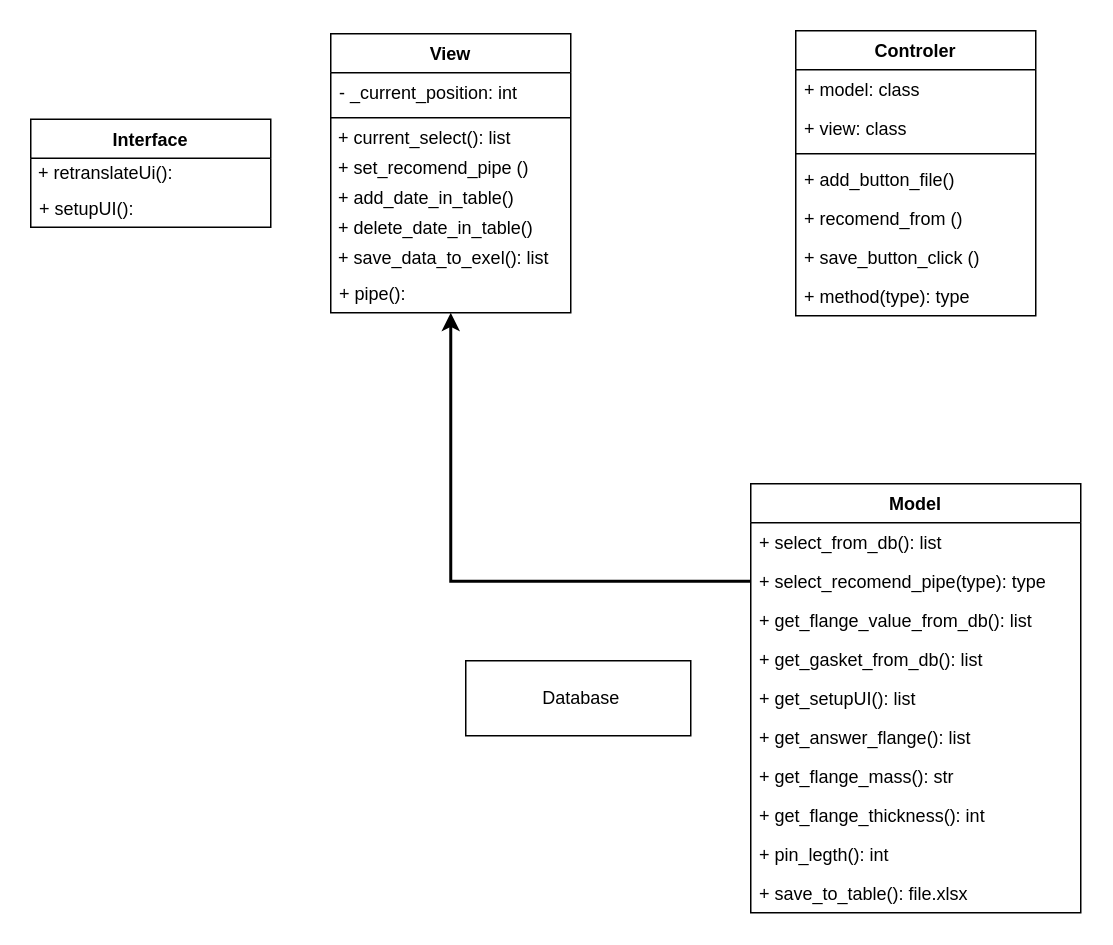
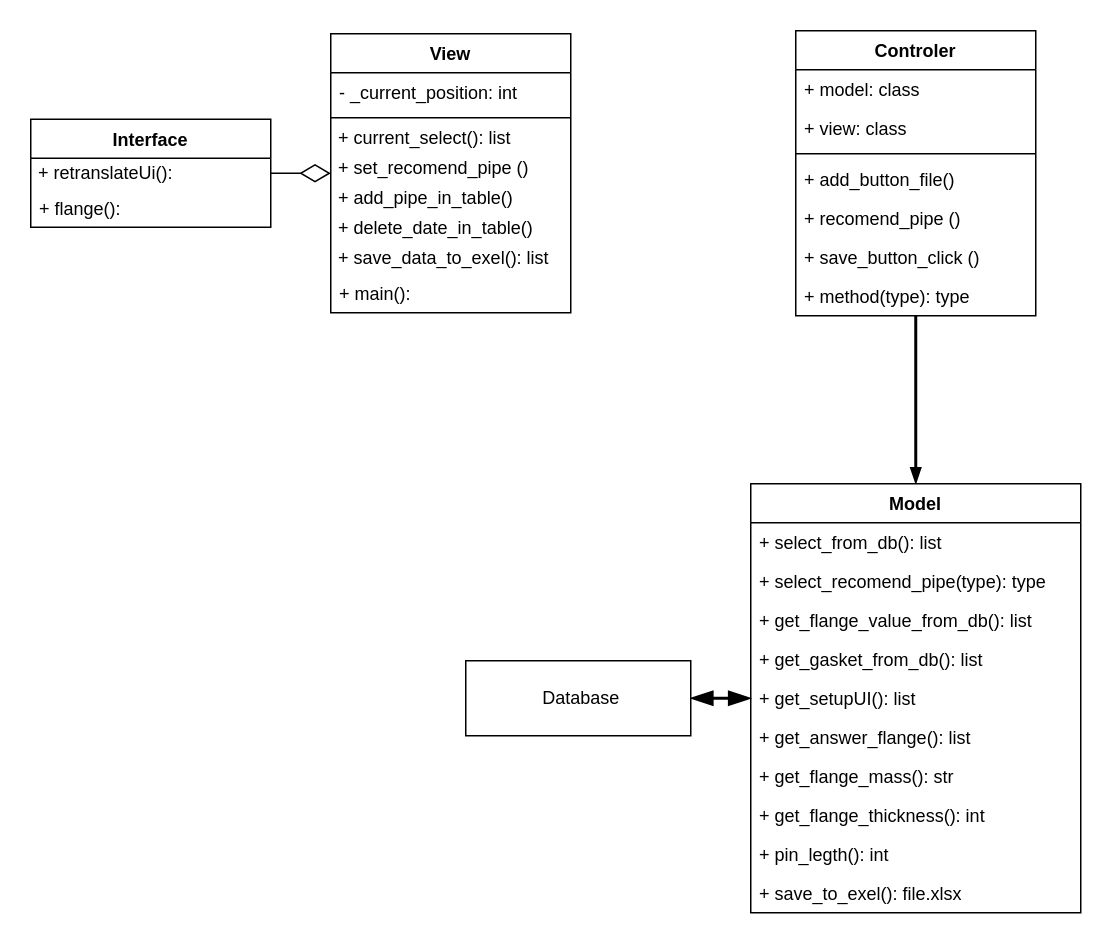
none -> (286, 173)
(433, 199) -> (430, 199)
(95, 209) -> (87, 209)
(890, 219) -> (888, 219)
(377, 294) -> (377, 294)
none -> (916, 393)
(472, 581) -> none
none -> (720, 698)
(881, 894) -> (876, 894)
